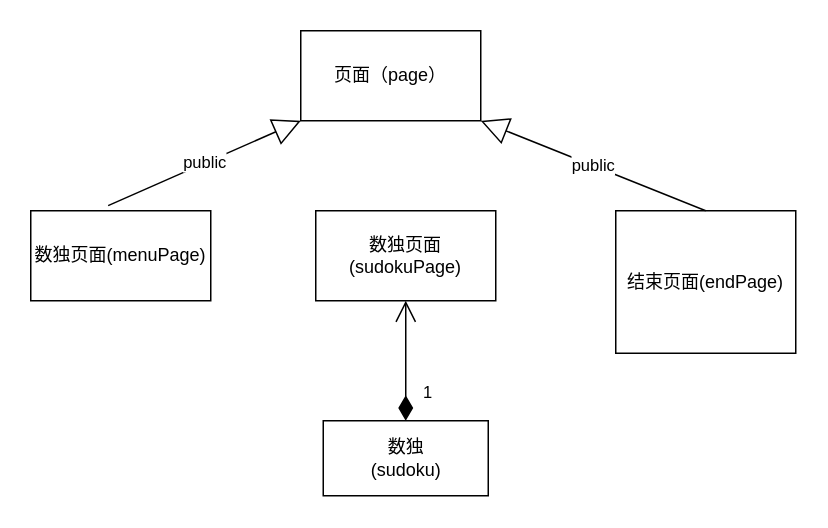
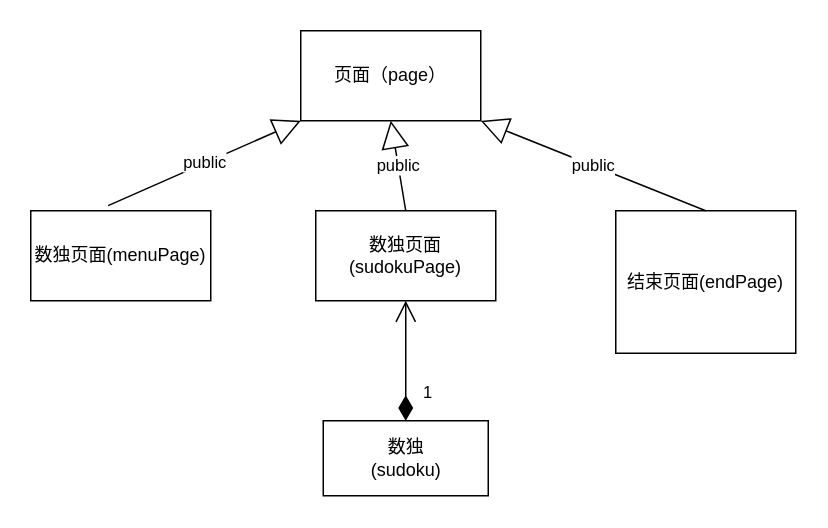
none -> (400, 179)
